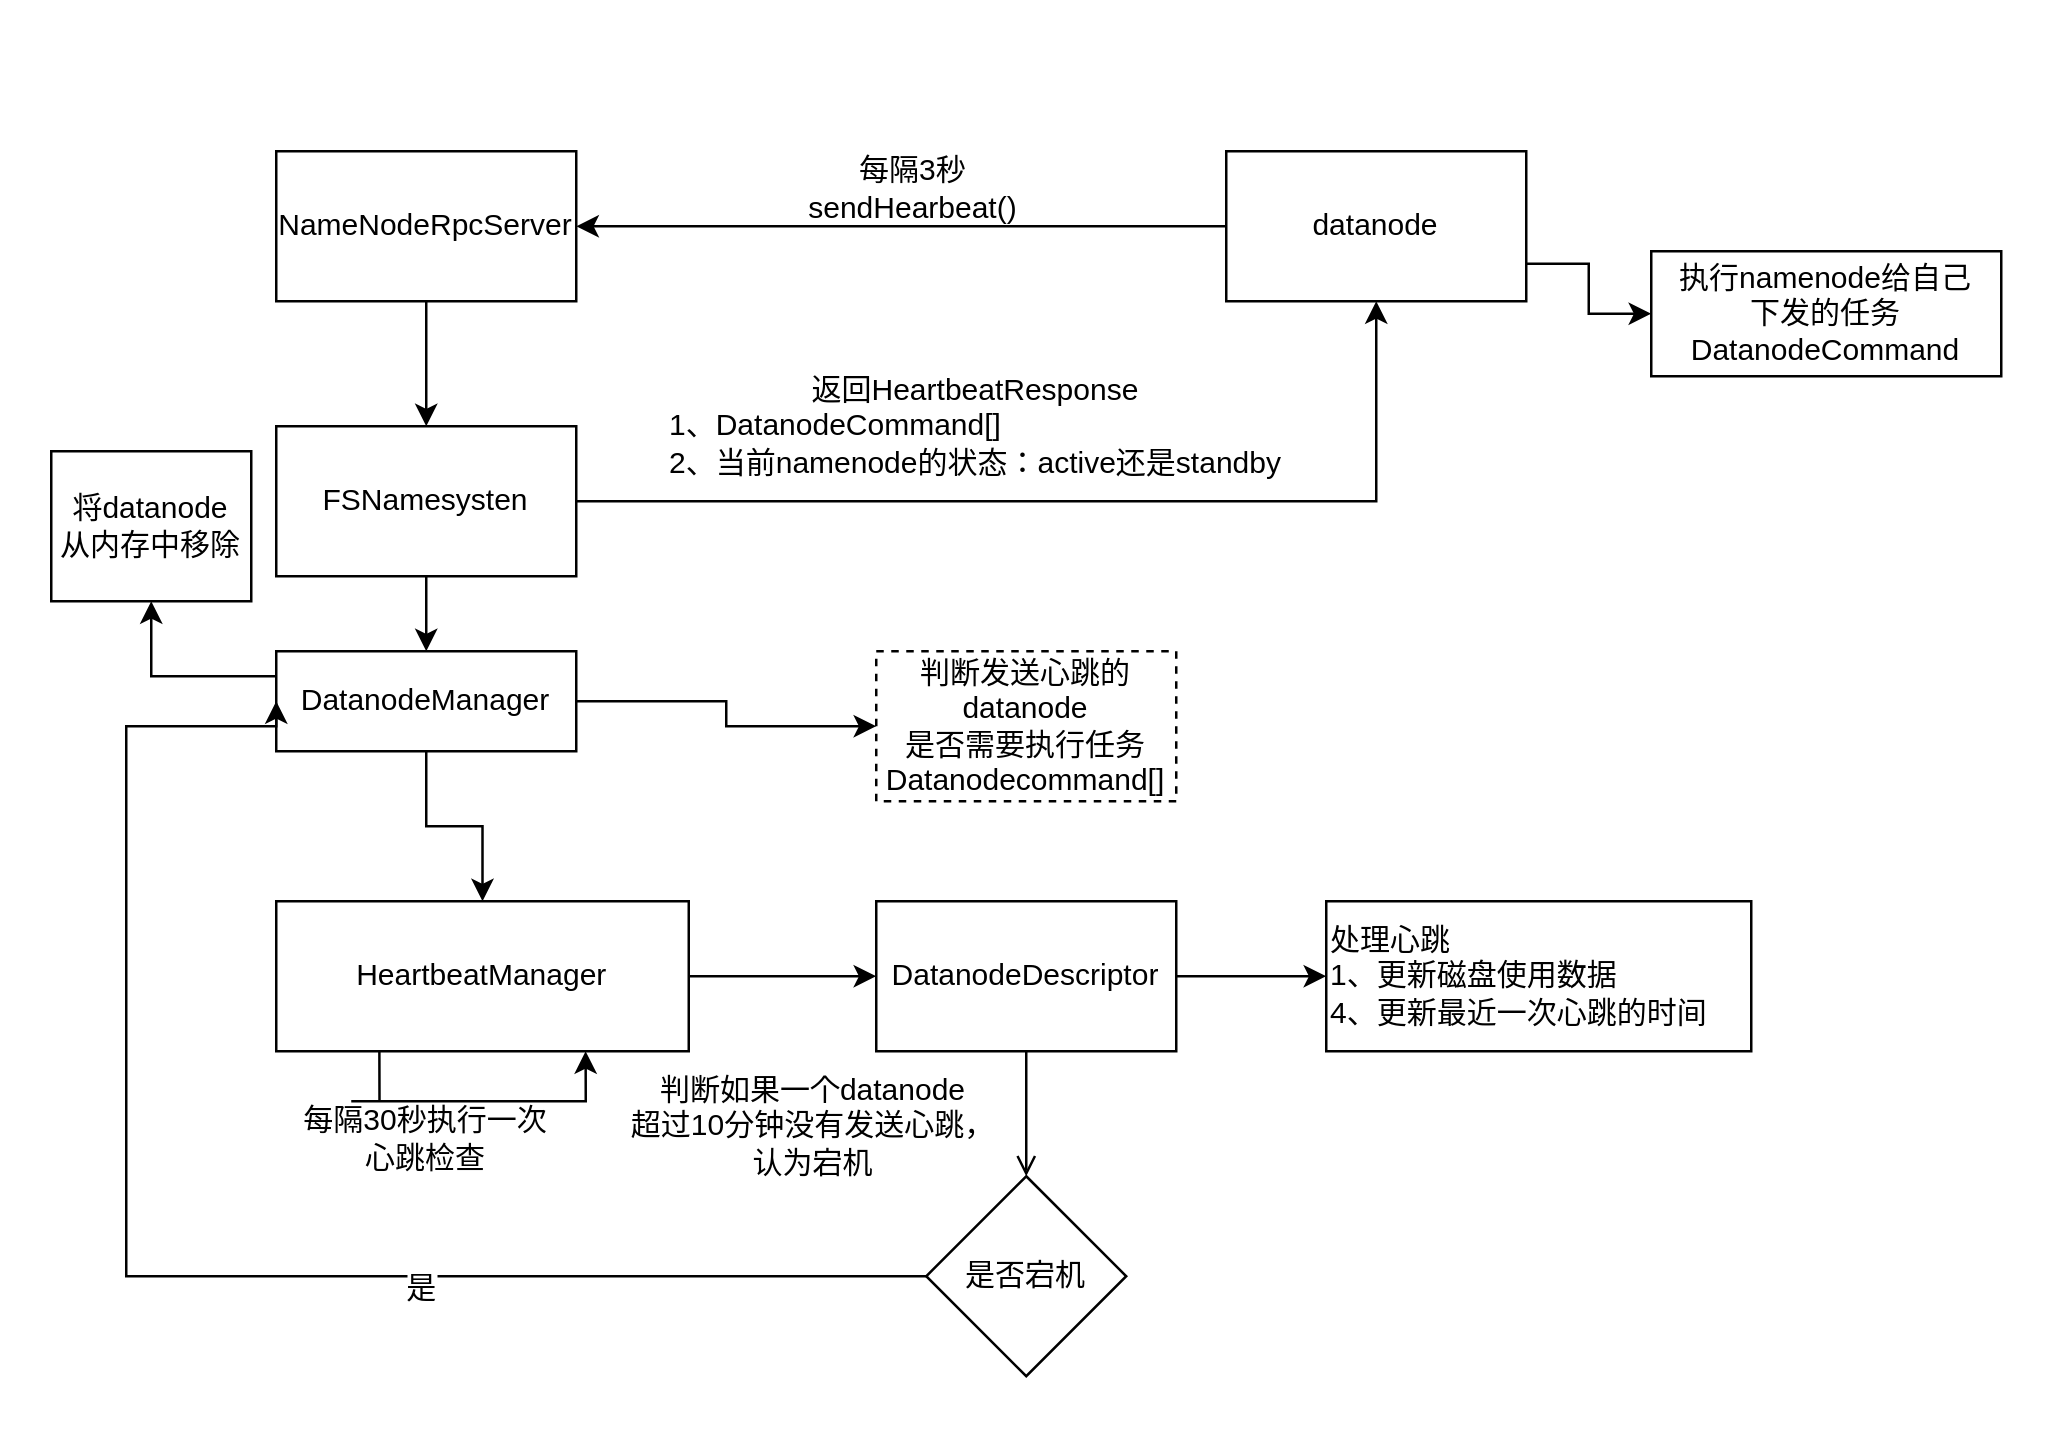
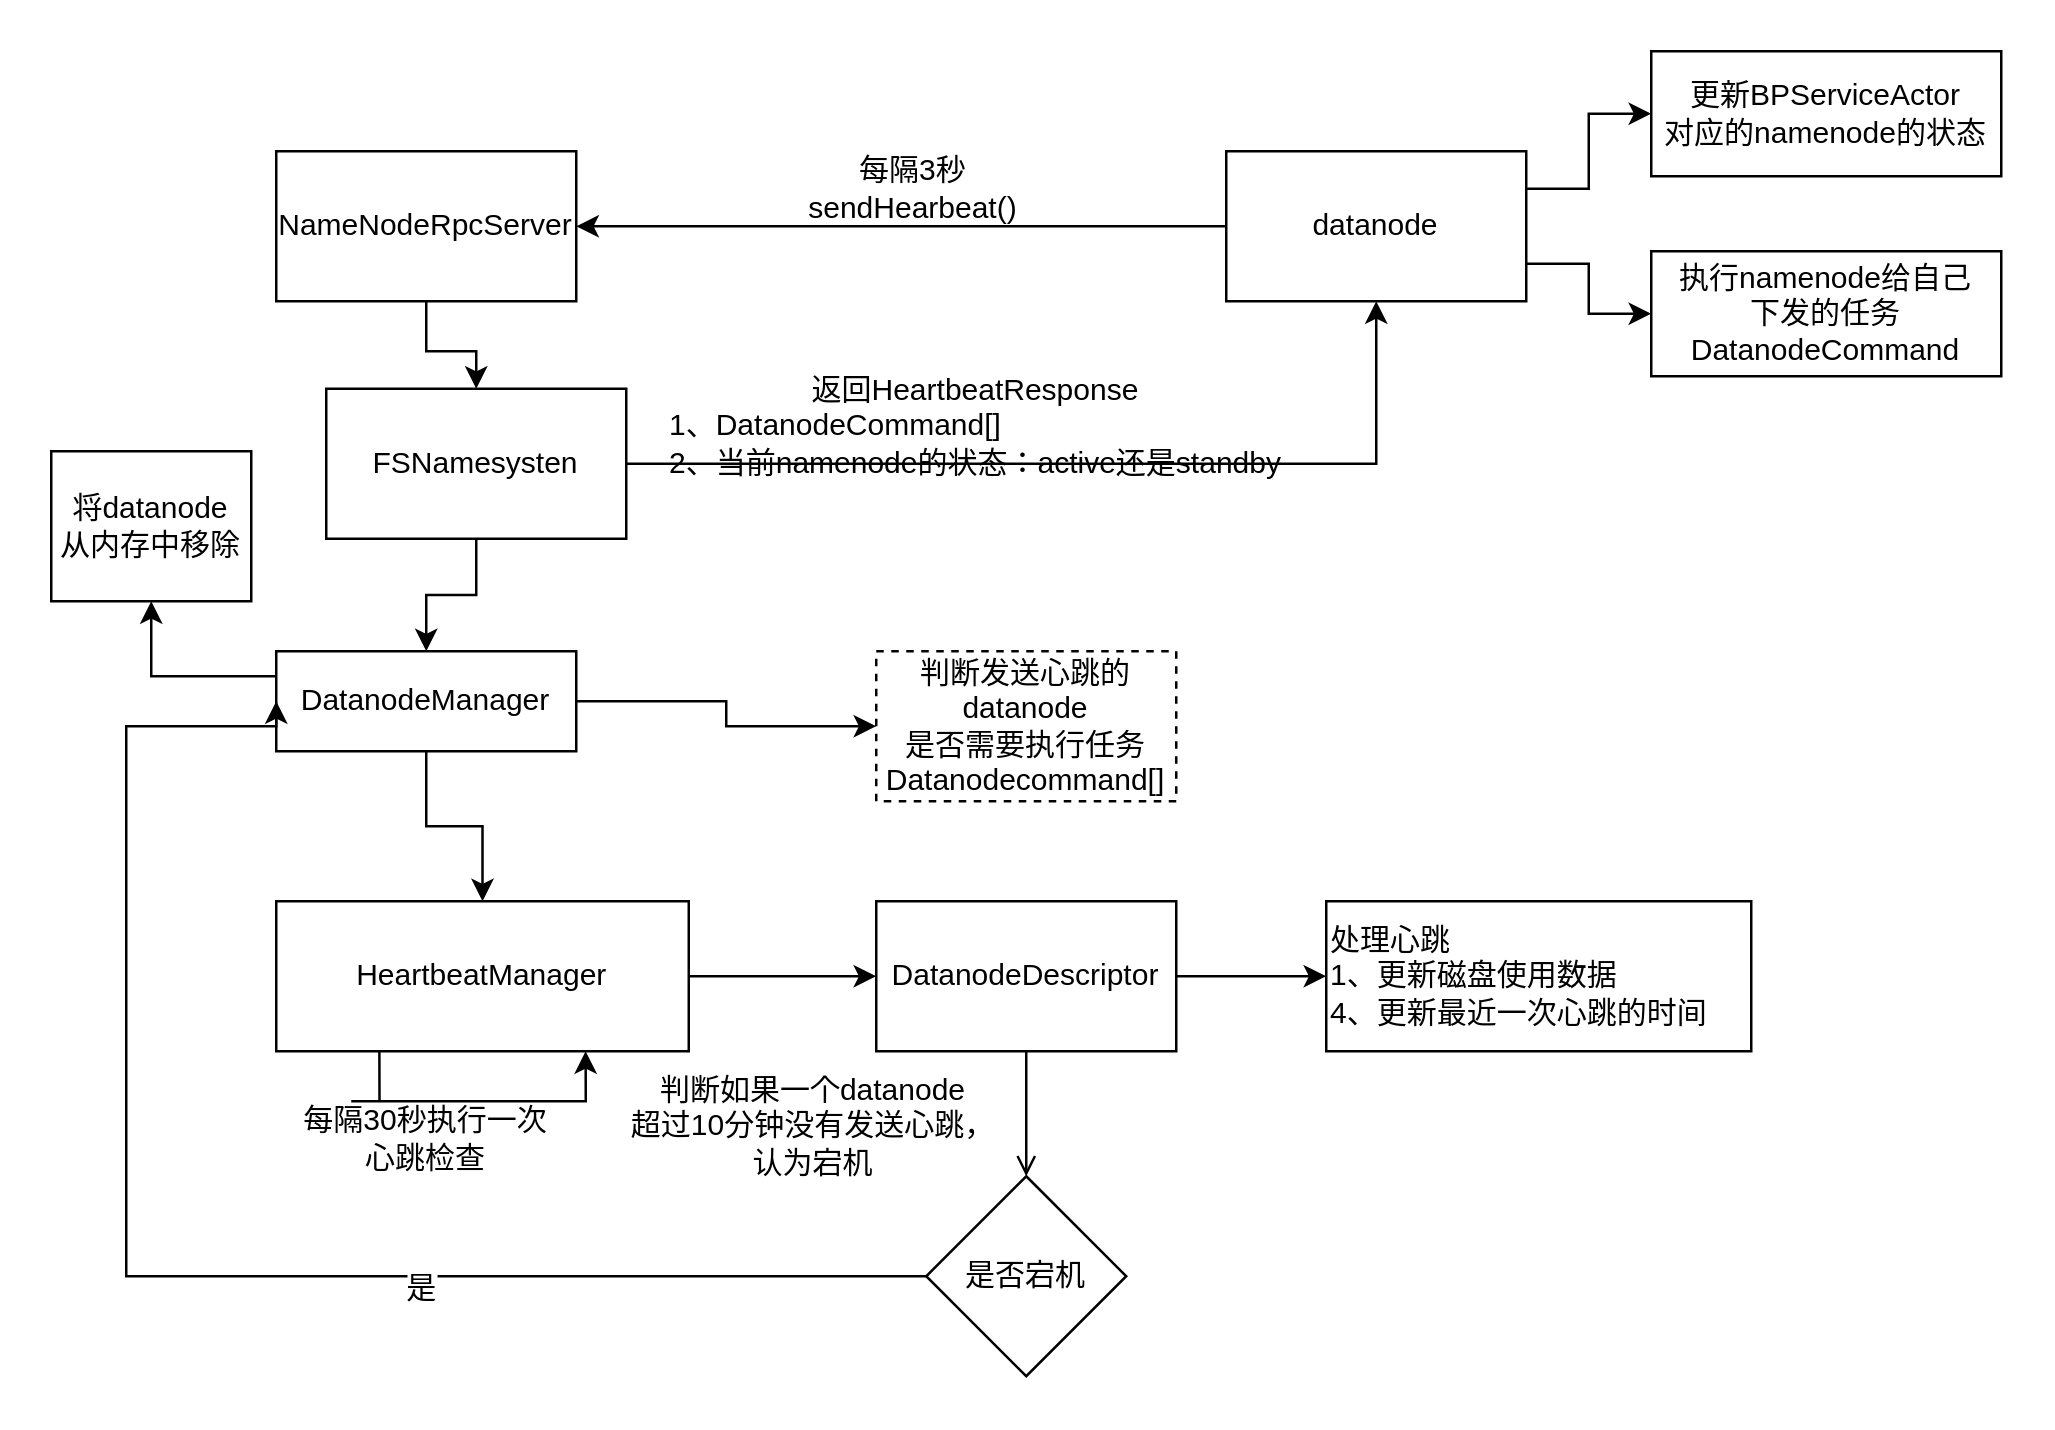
none -> (1826, 114)
none -> (1589, 160)
(426, 501) -> (476, 464)
